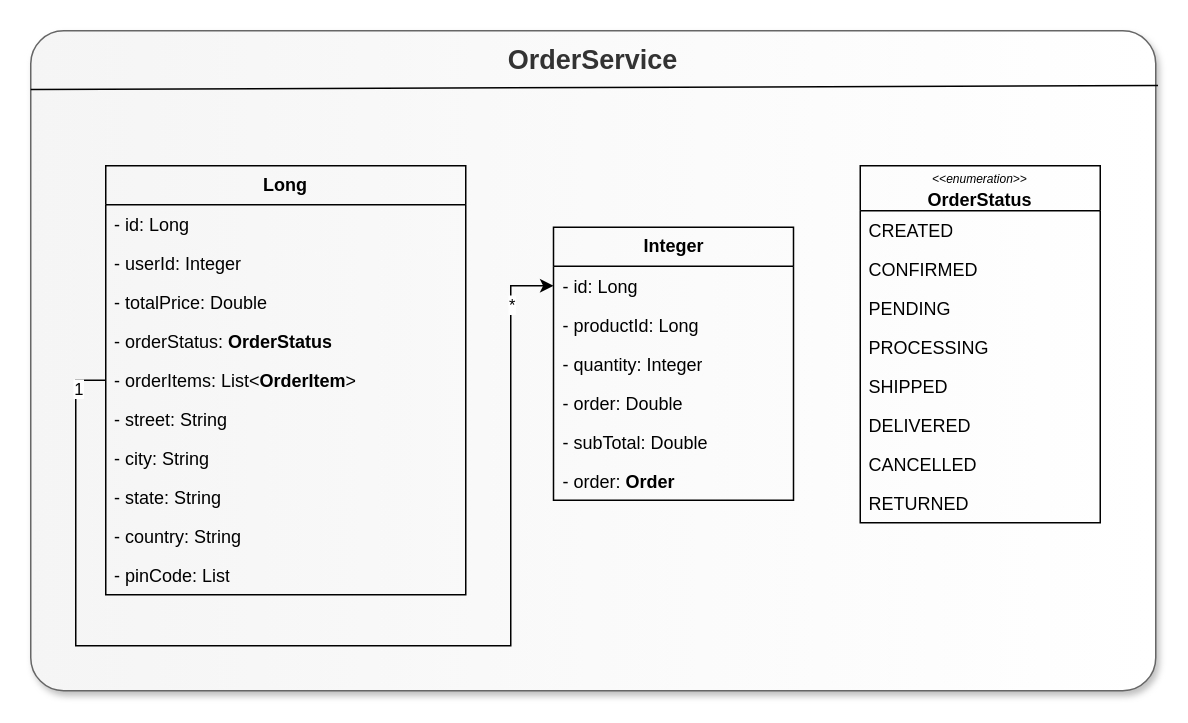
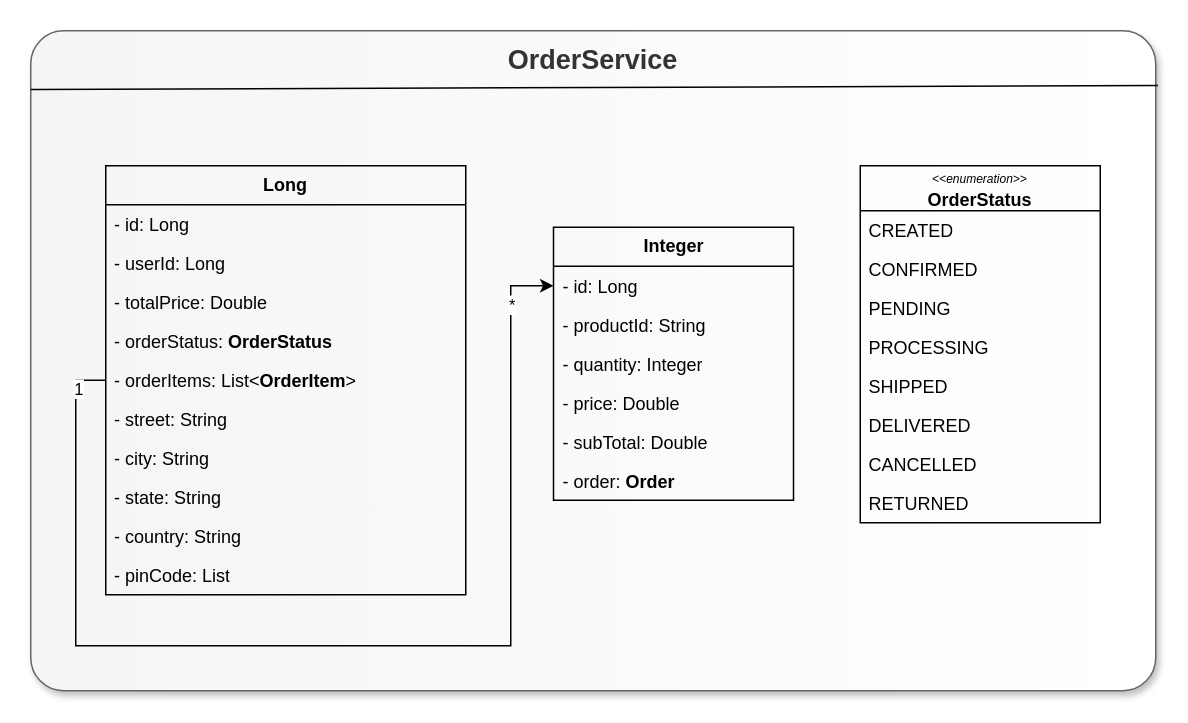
(193, 265) -> (178, 265)
(642, 327) -> (650, 327)
(629, 405) -> (627, 405)
